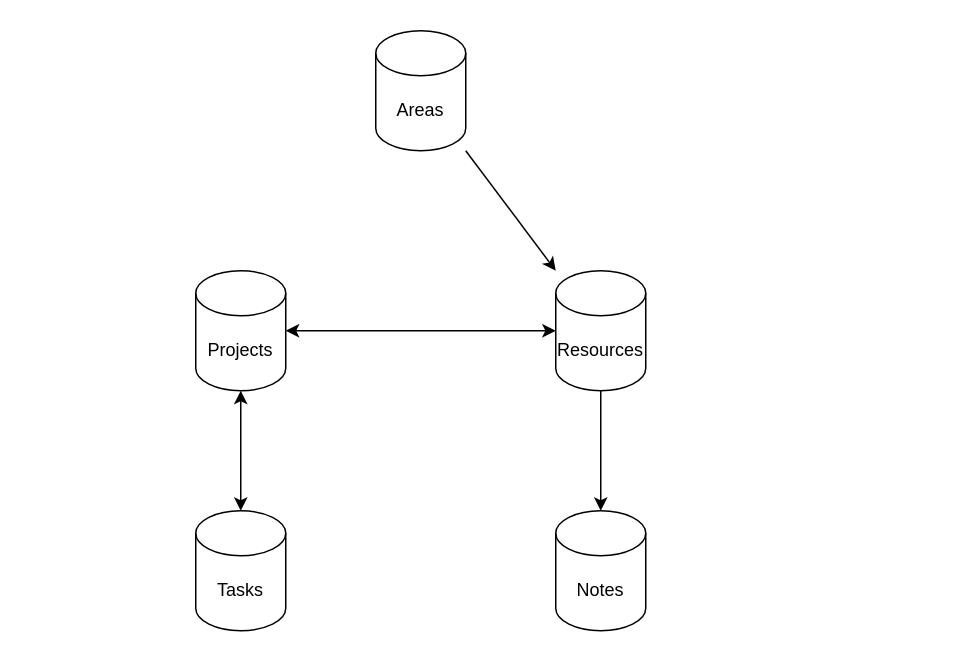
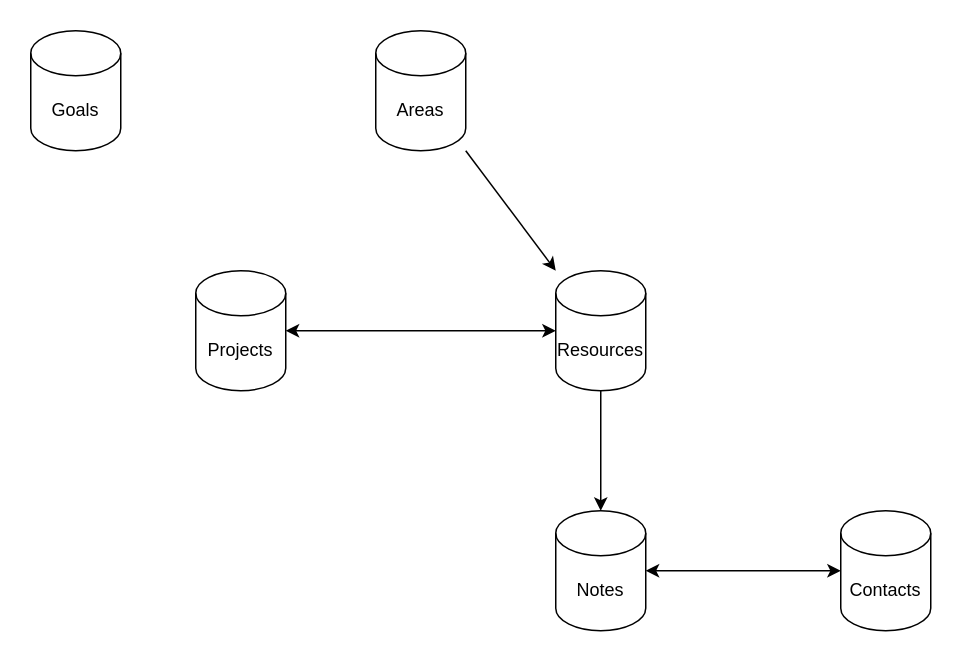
none -> (76, 91)
(241, 451) -> none
(241, 571) -> none
none -> (743, 571)
none -> (886, 571)
